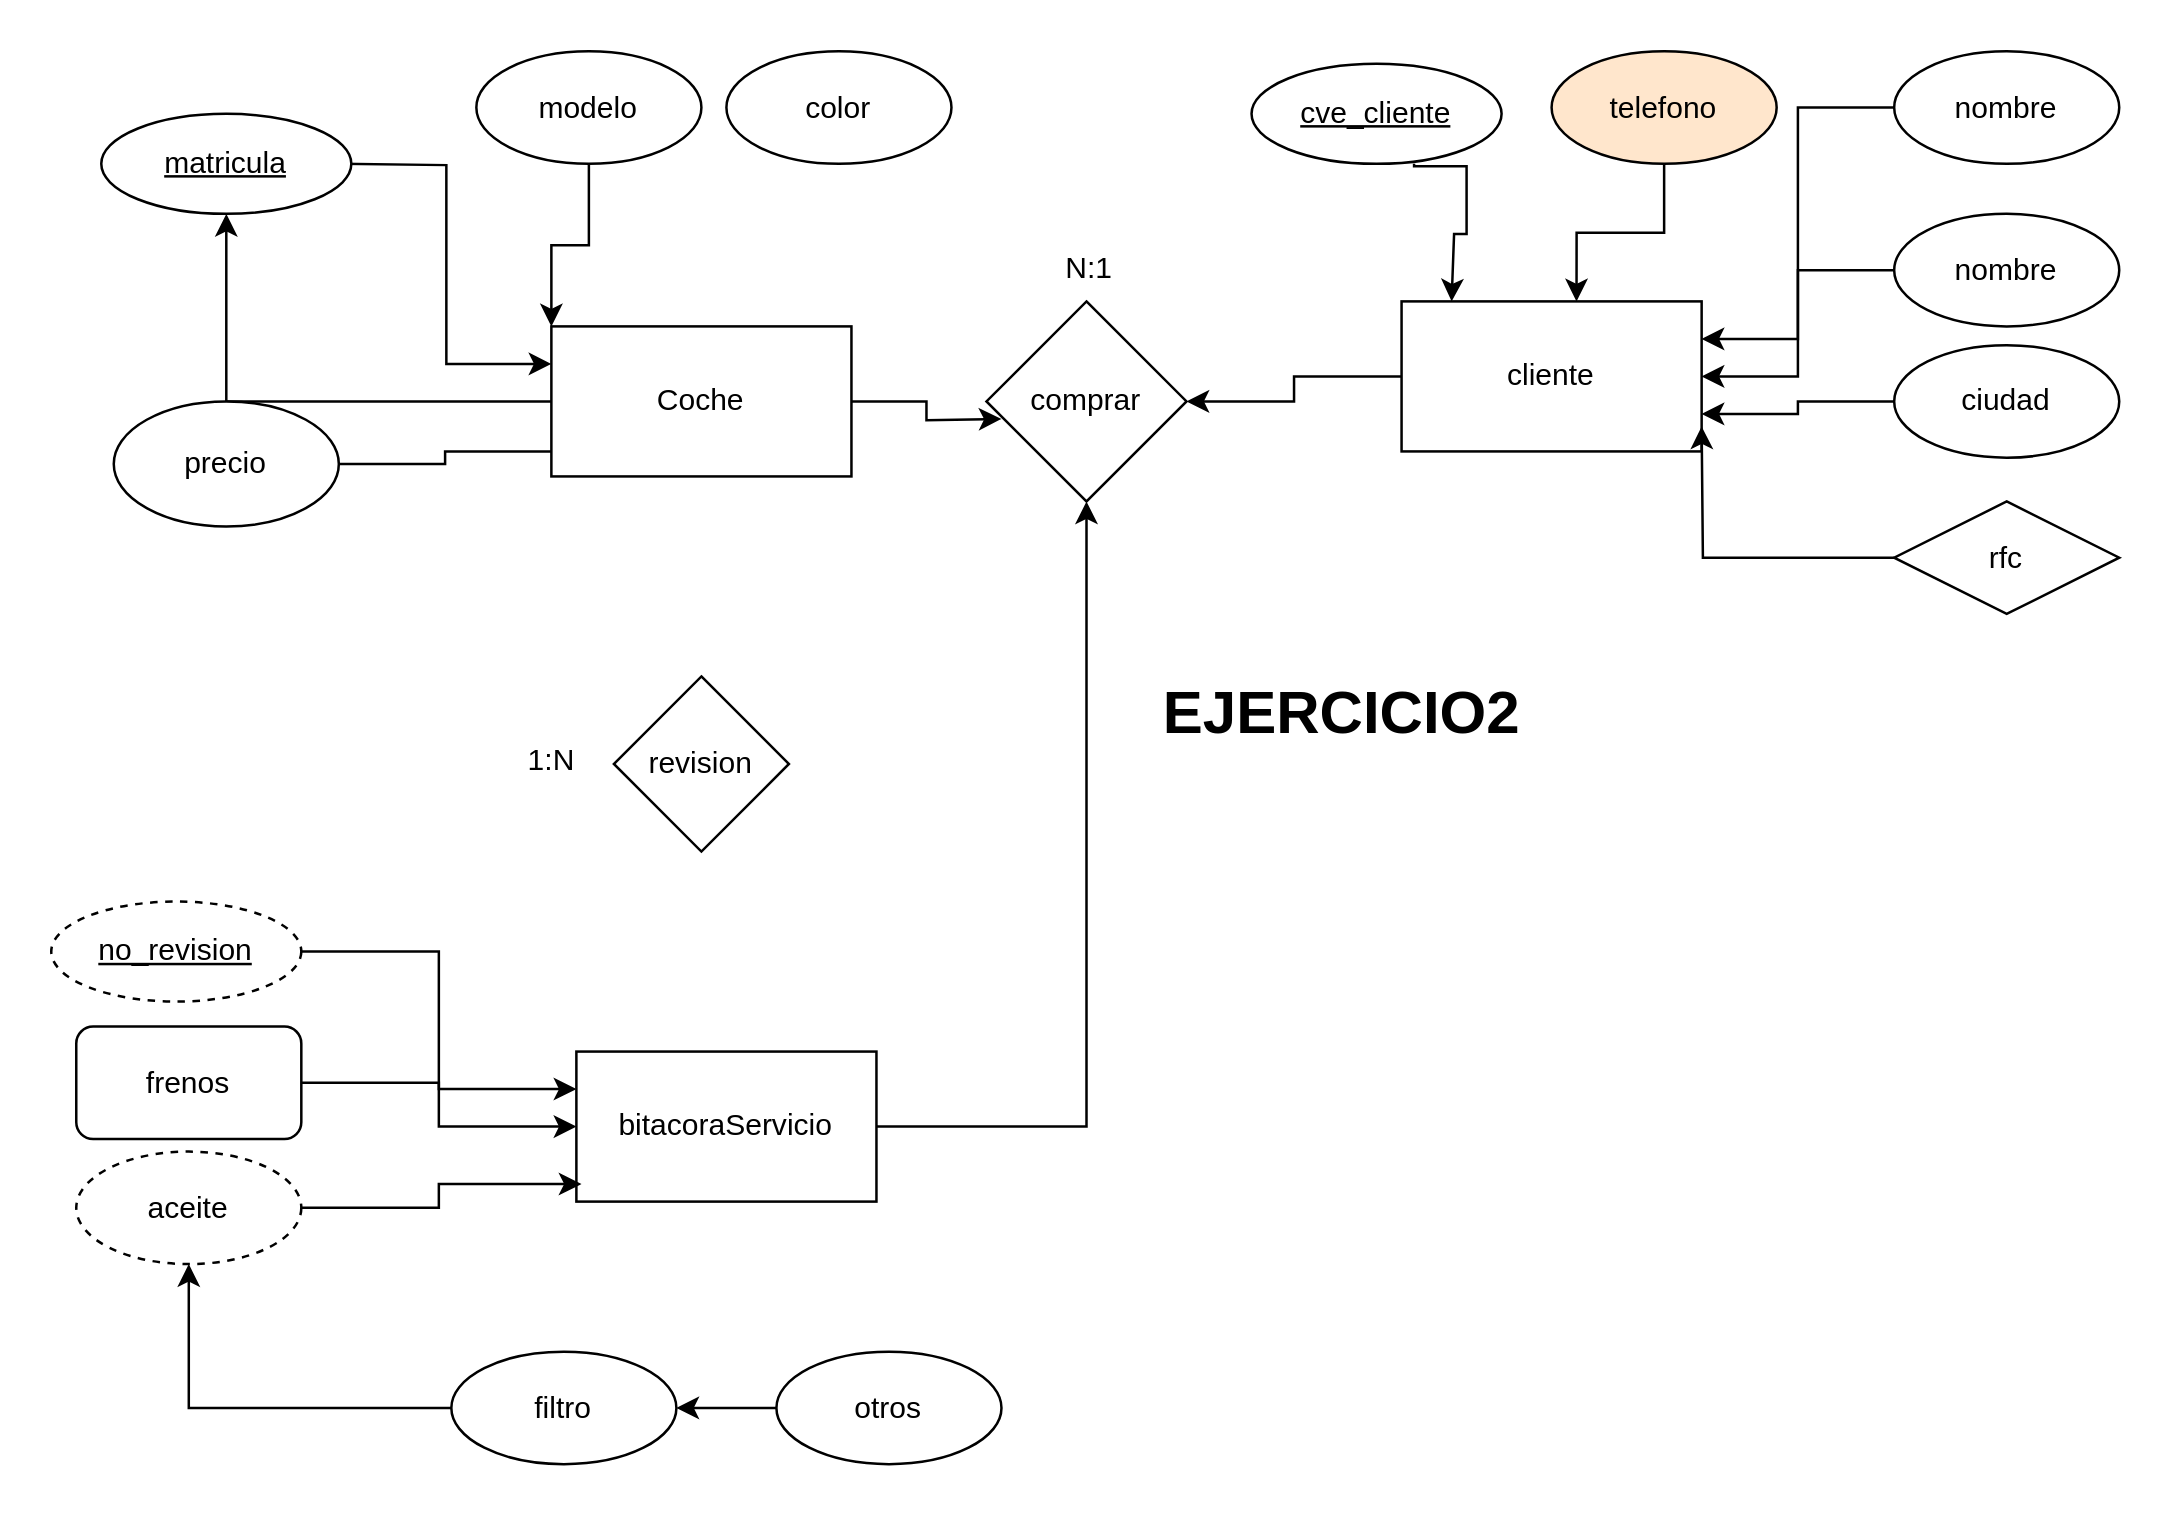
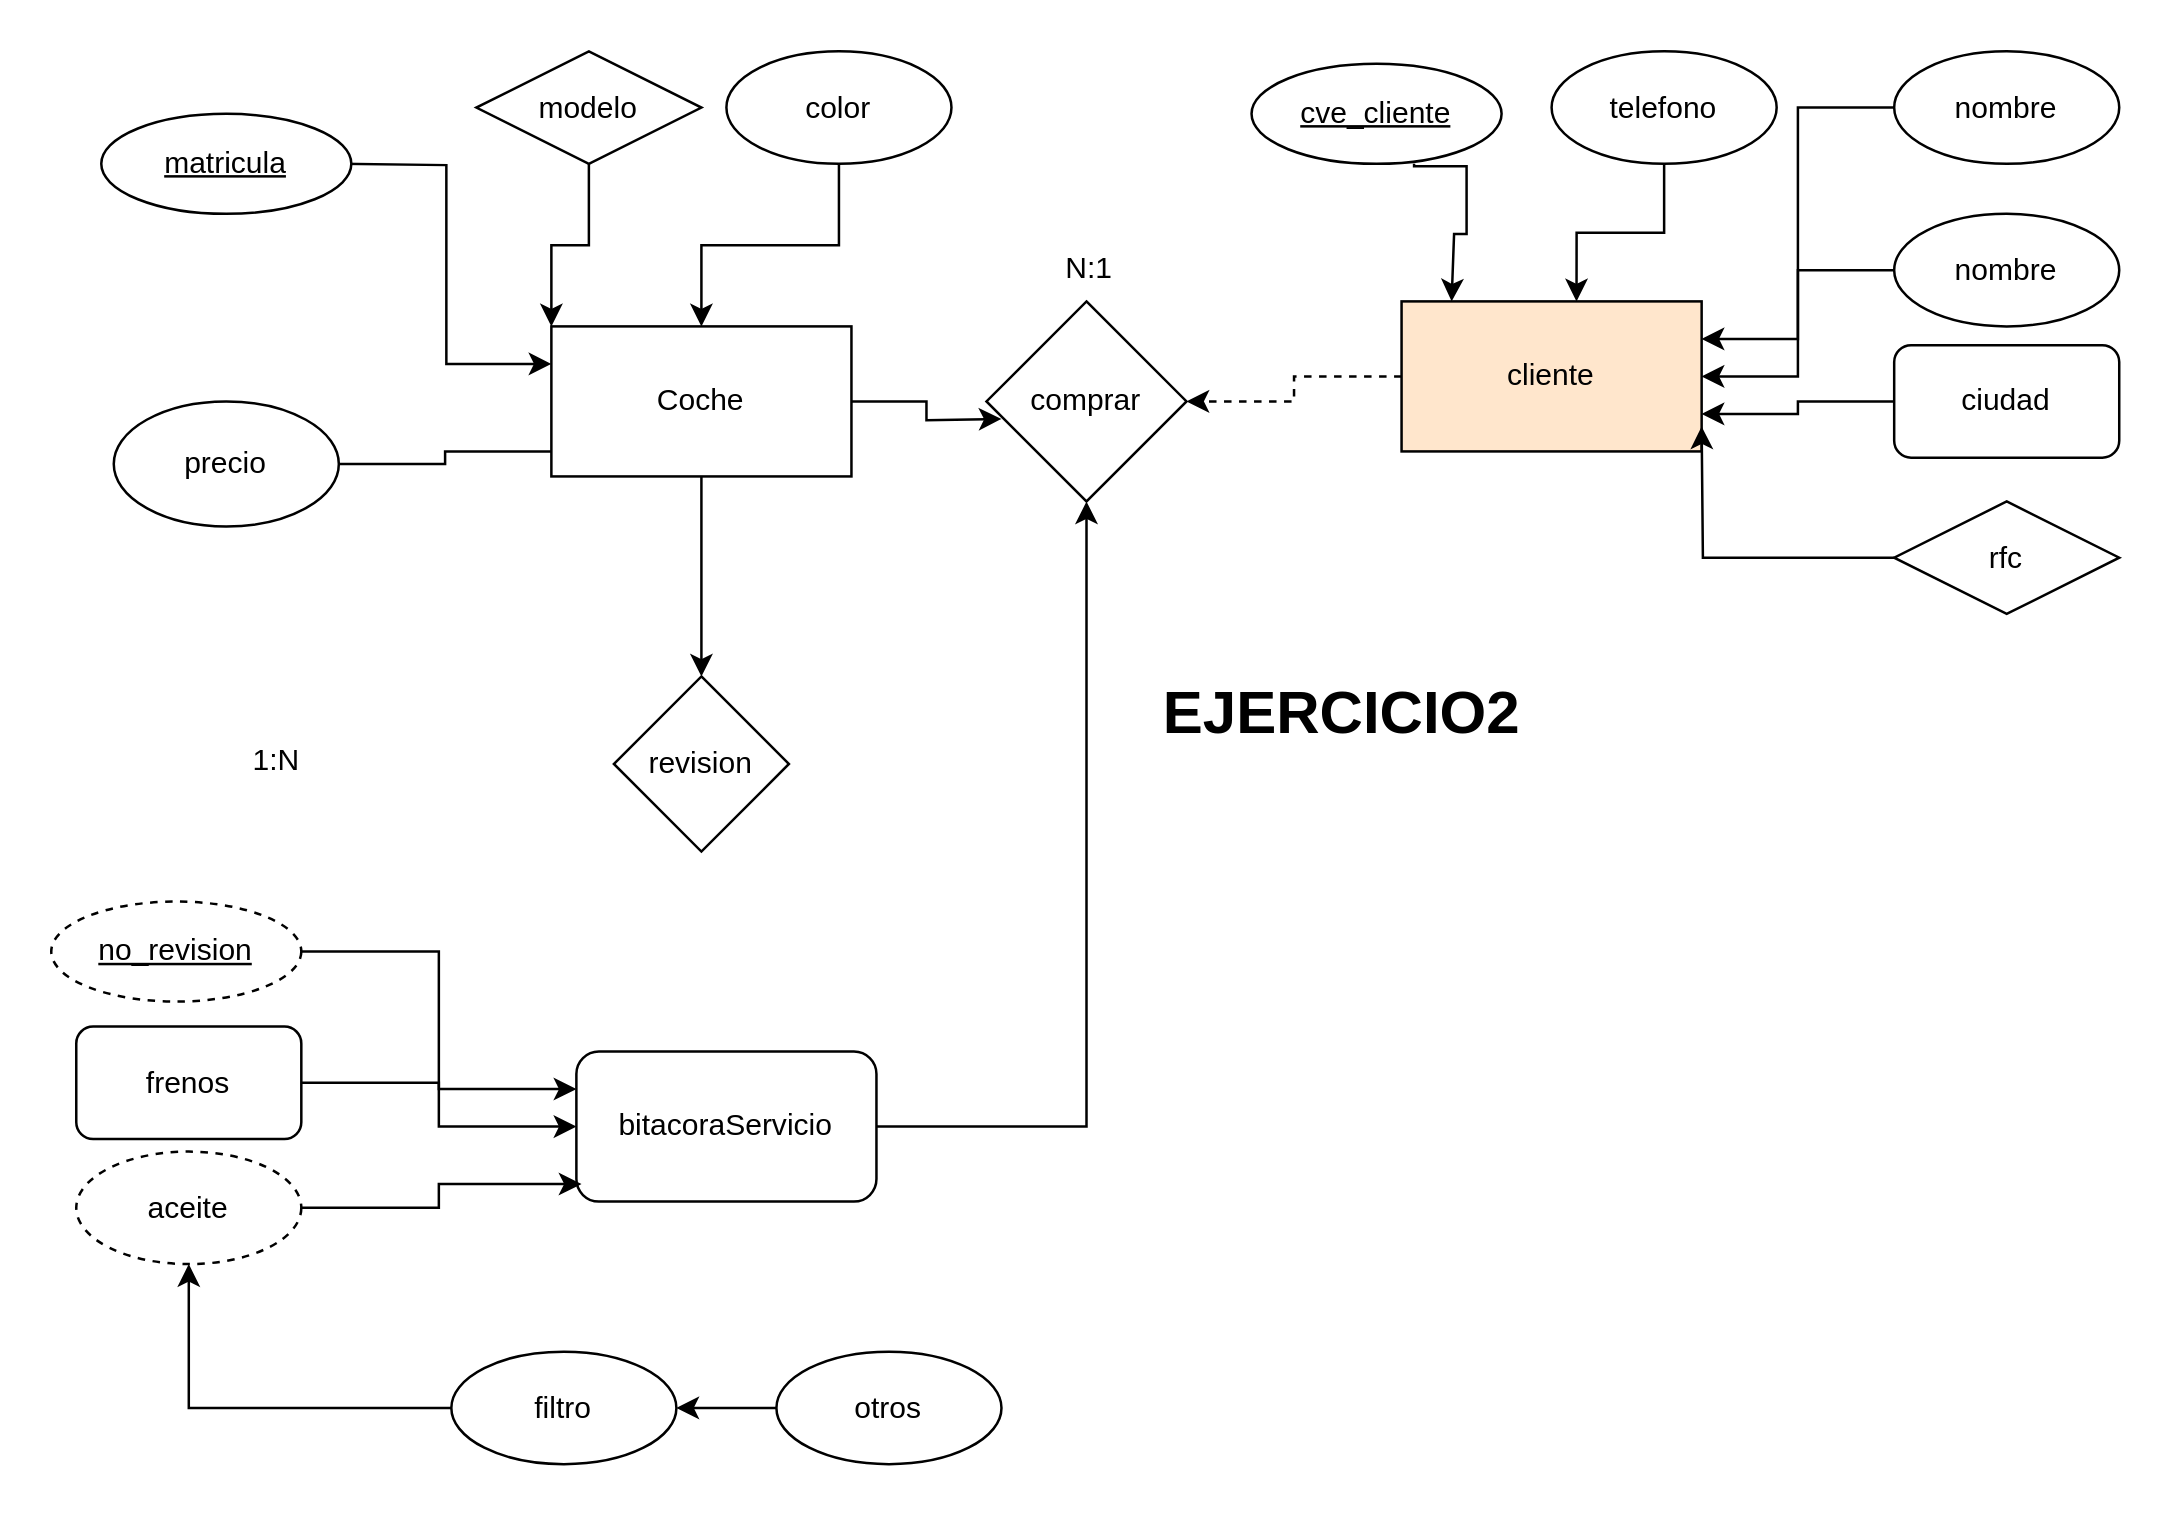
(589, 108) -> (589, 108)
(1664, 108) -> (1664, 108)
none -> (779, 245)
(1551, 376) -> (1551, 376)
(1294, 383) -> (1294, 383)
(394, 401) -> (701, 568)
(2006, 401) -> (2006, 401)
(564, 764) -> (289, 764)
(726, 1126) -> (726, 1126)
